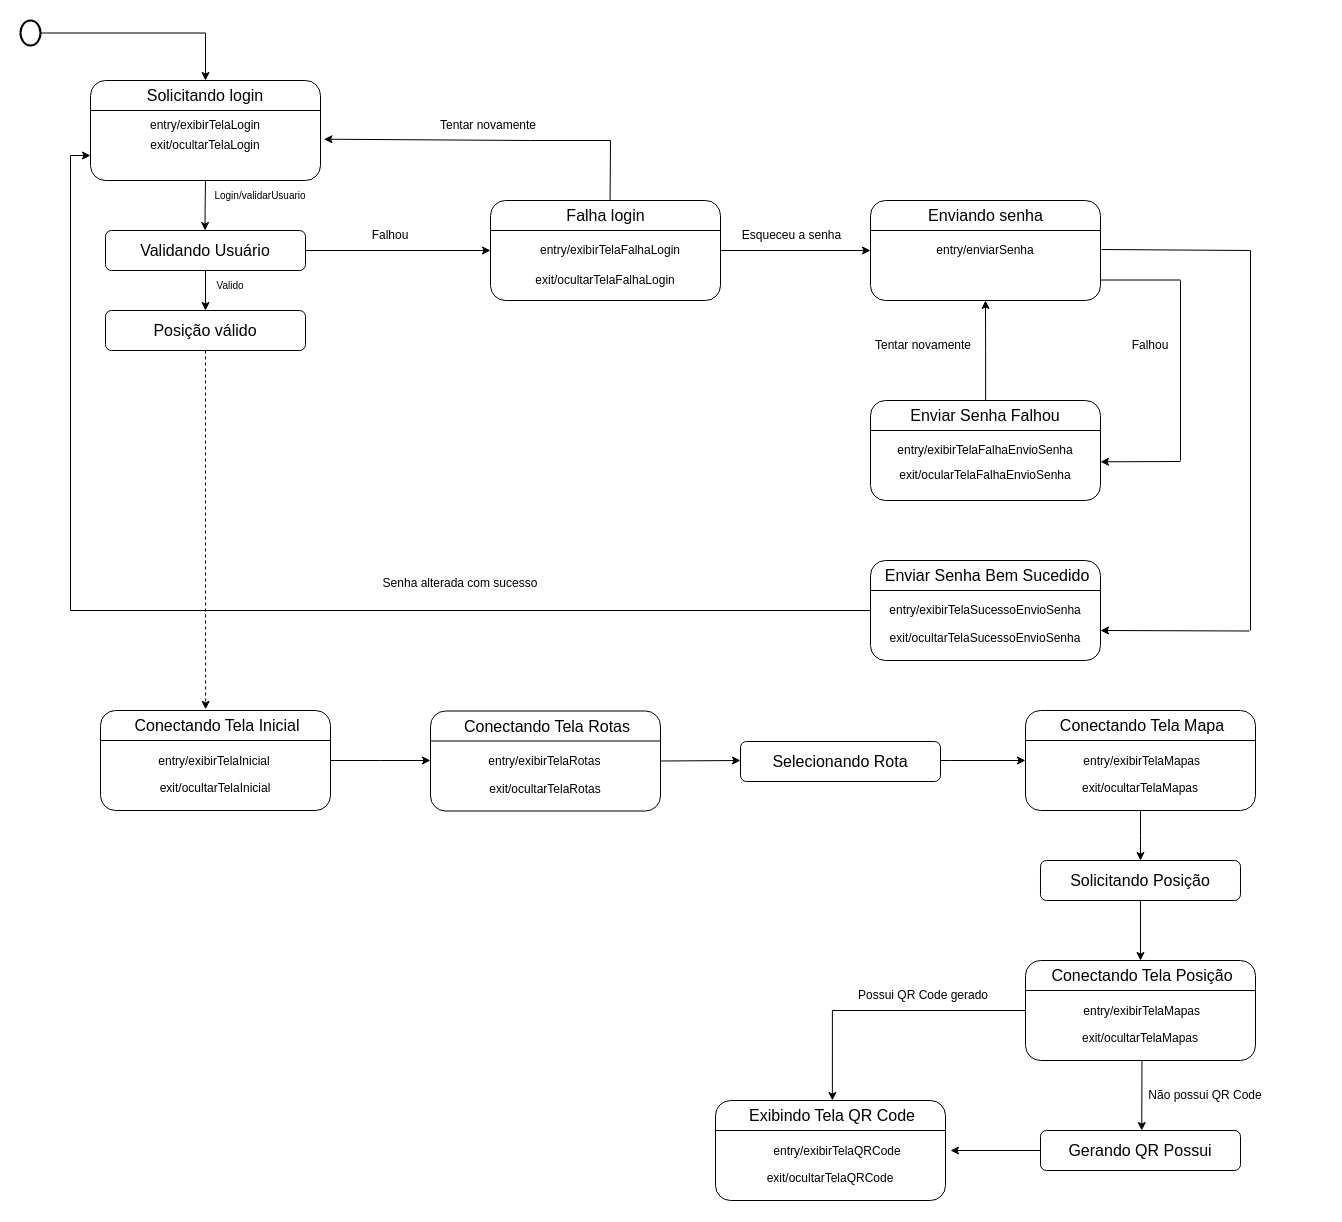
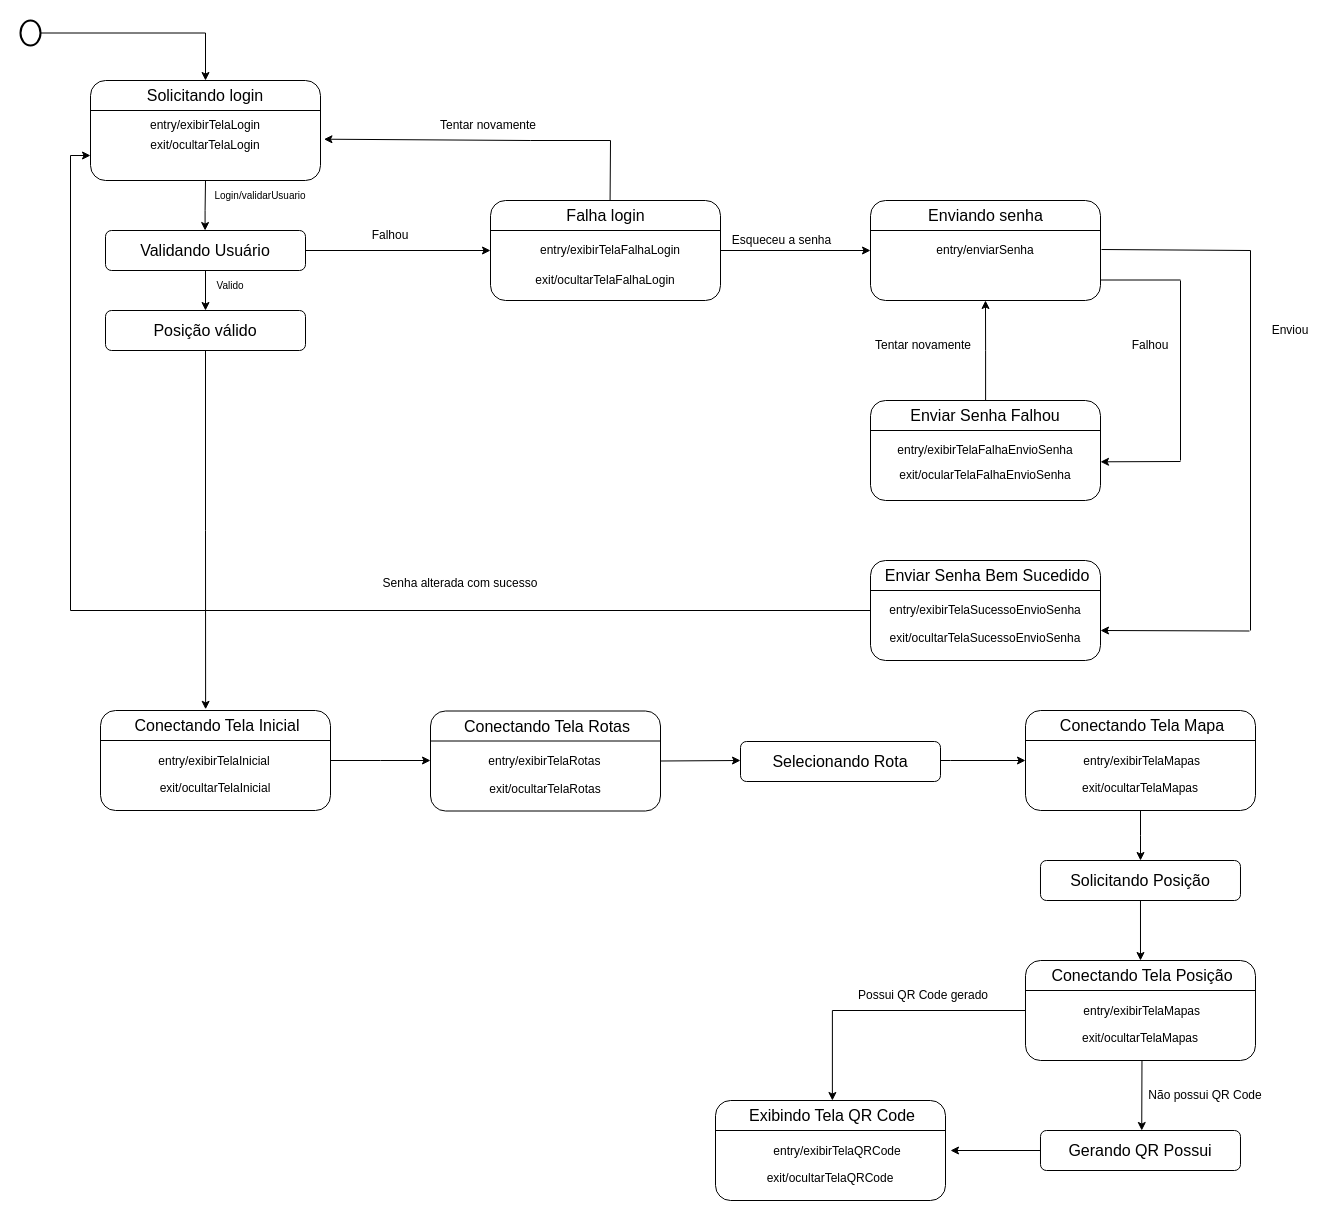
(792, 236) -> (782, 241)
none -> (1291, 331)
(206, 525) -> (206, 525)
